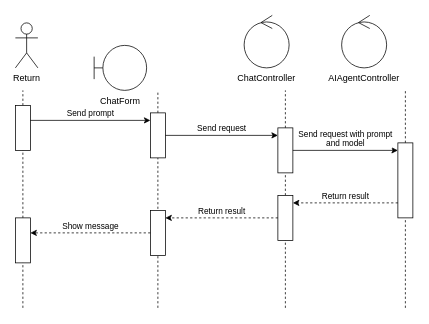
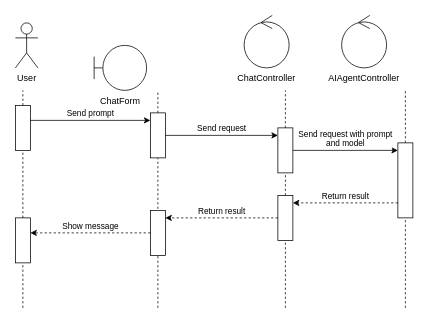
(27, 79) -> (27, 79)
